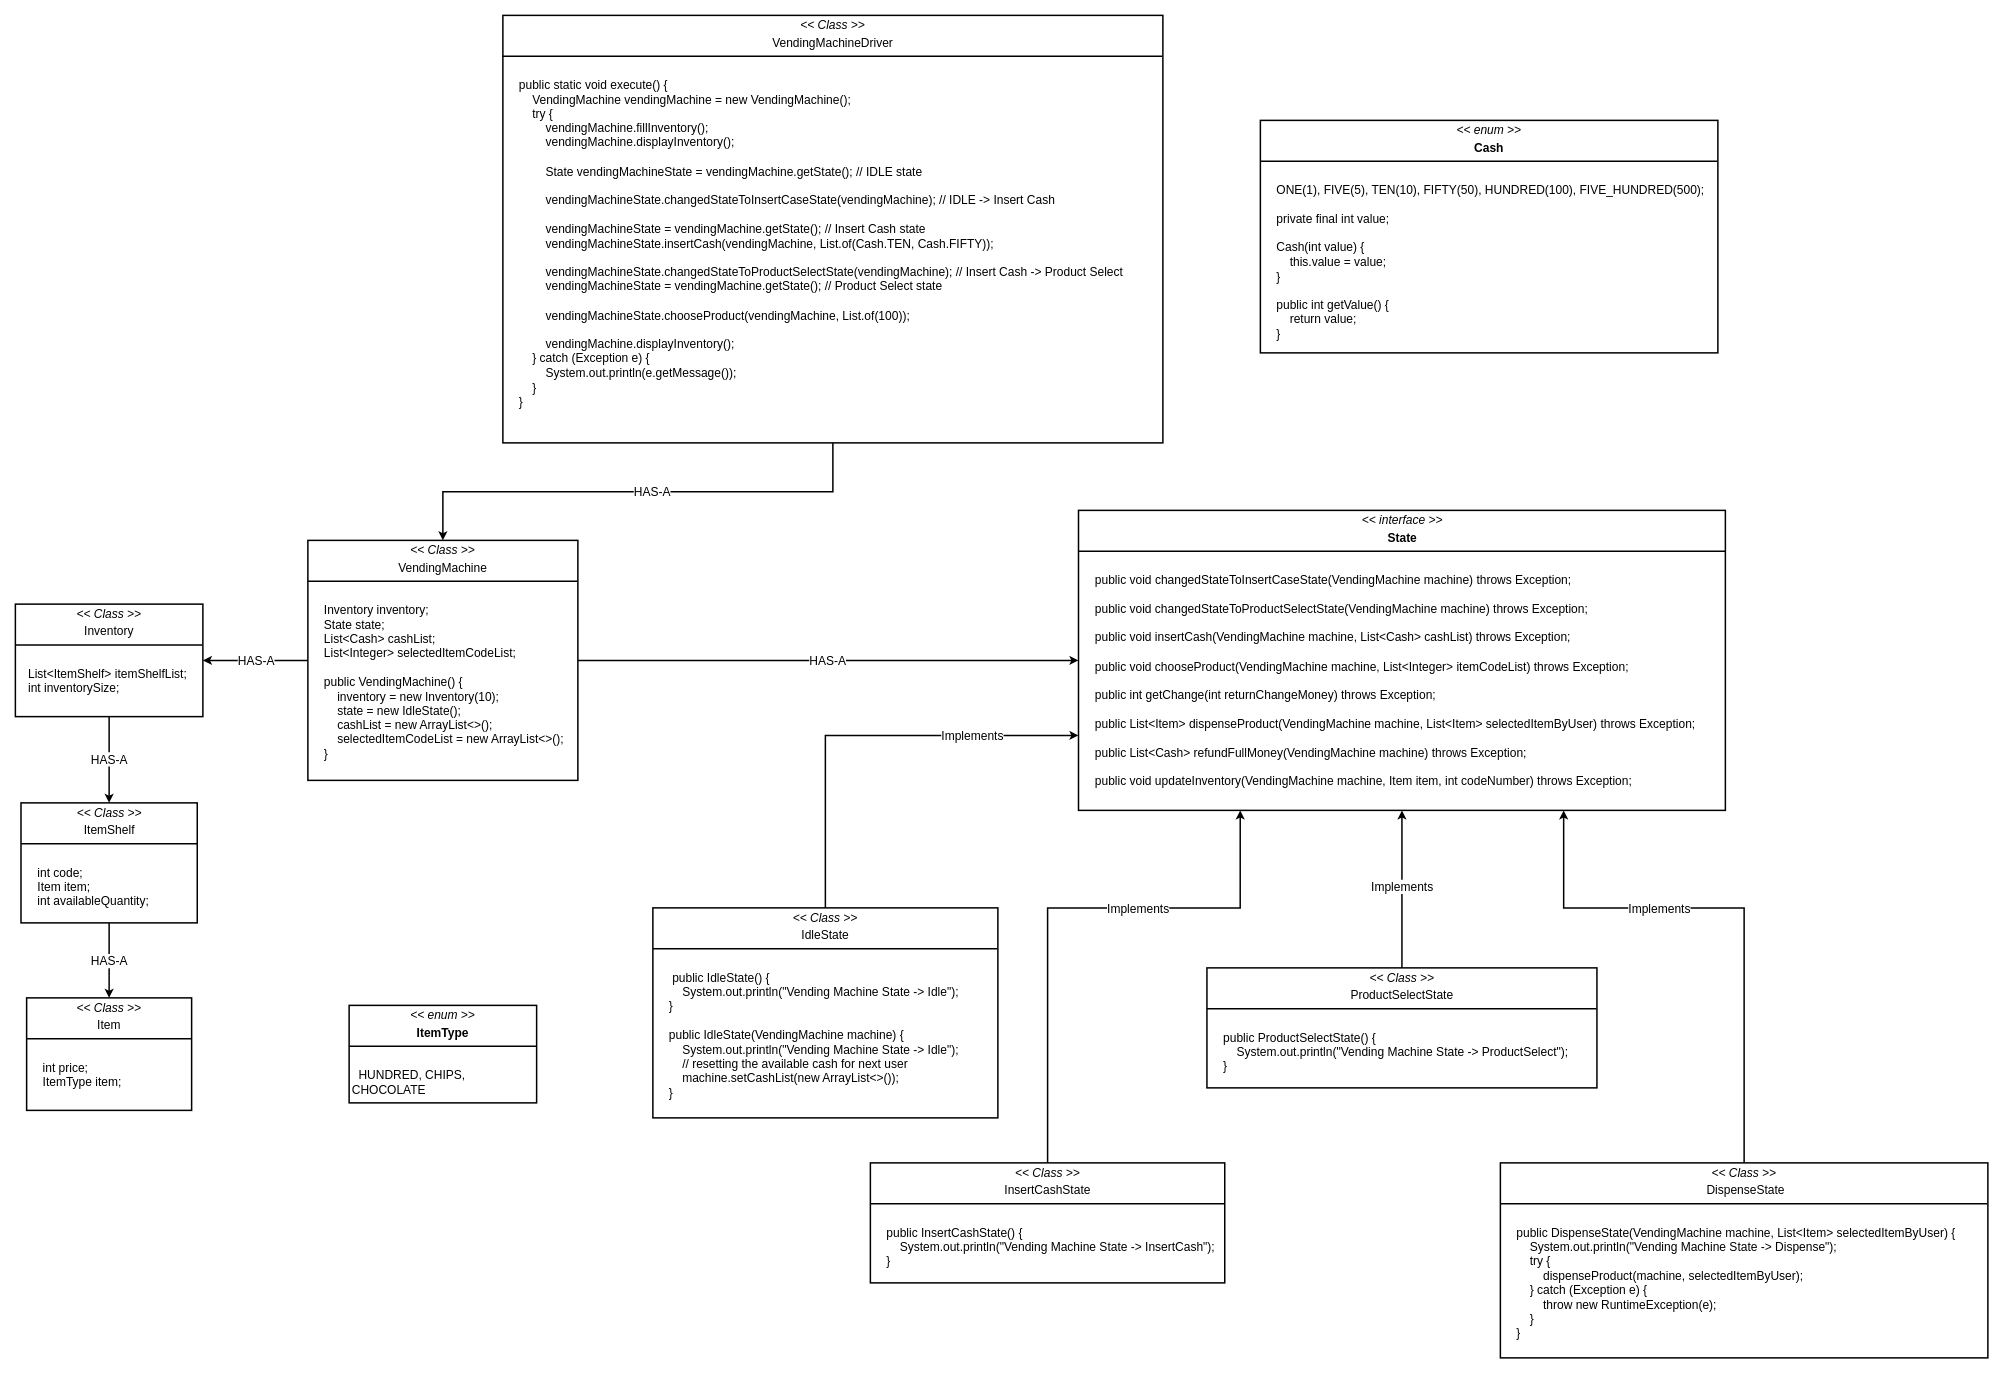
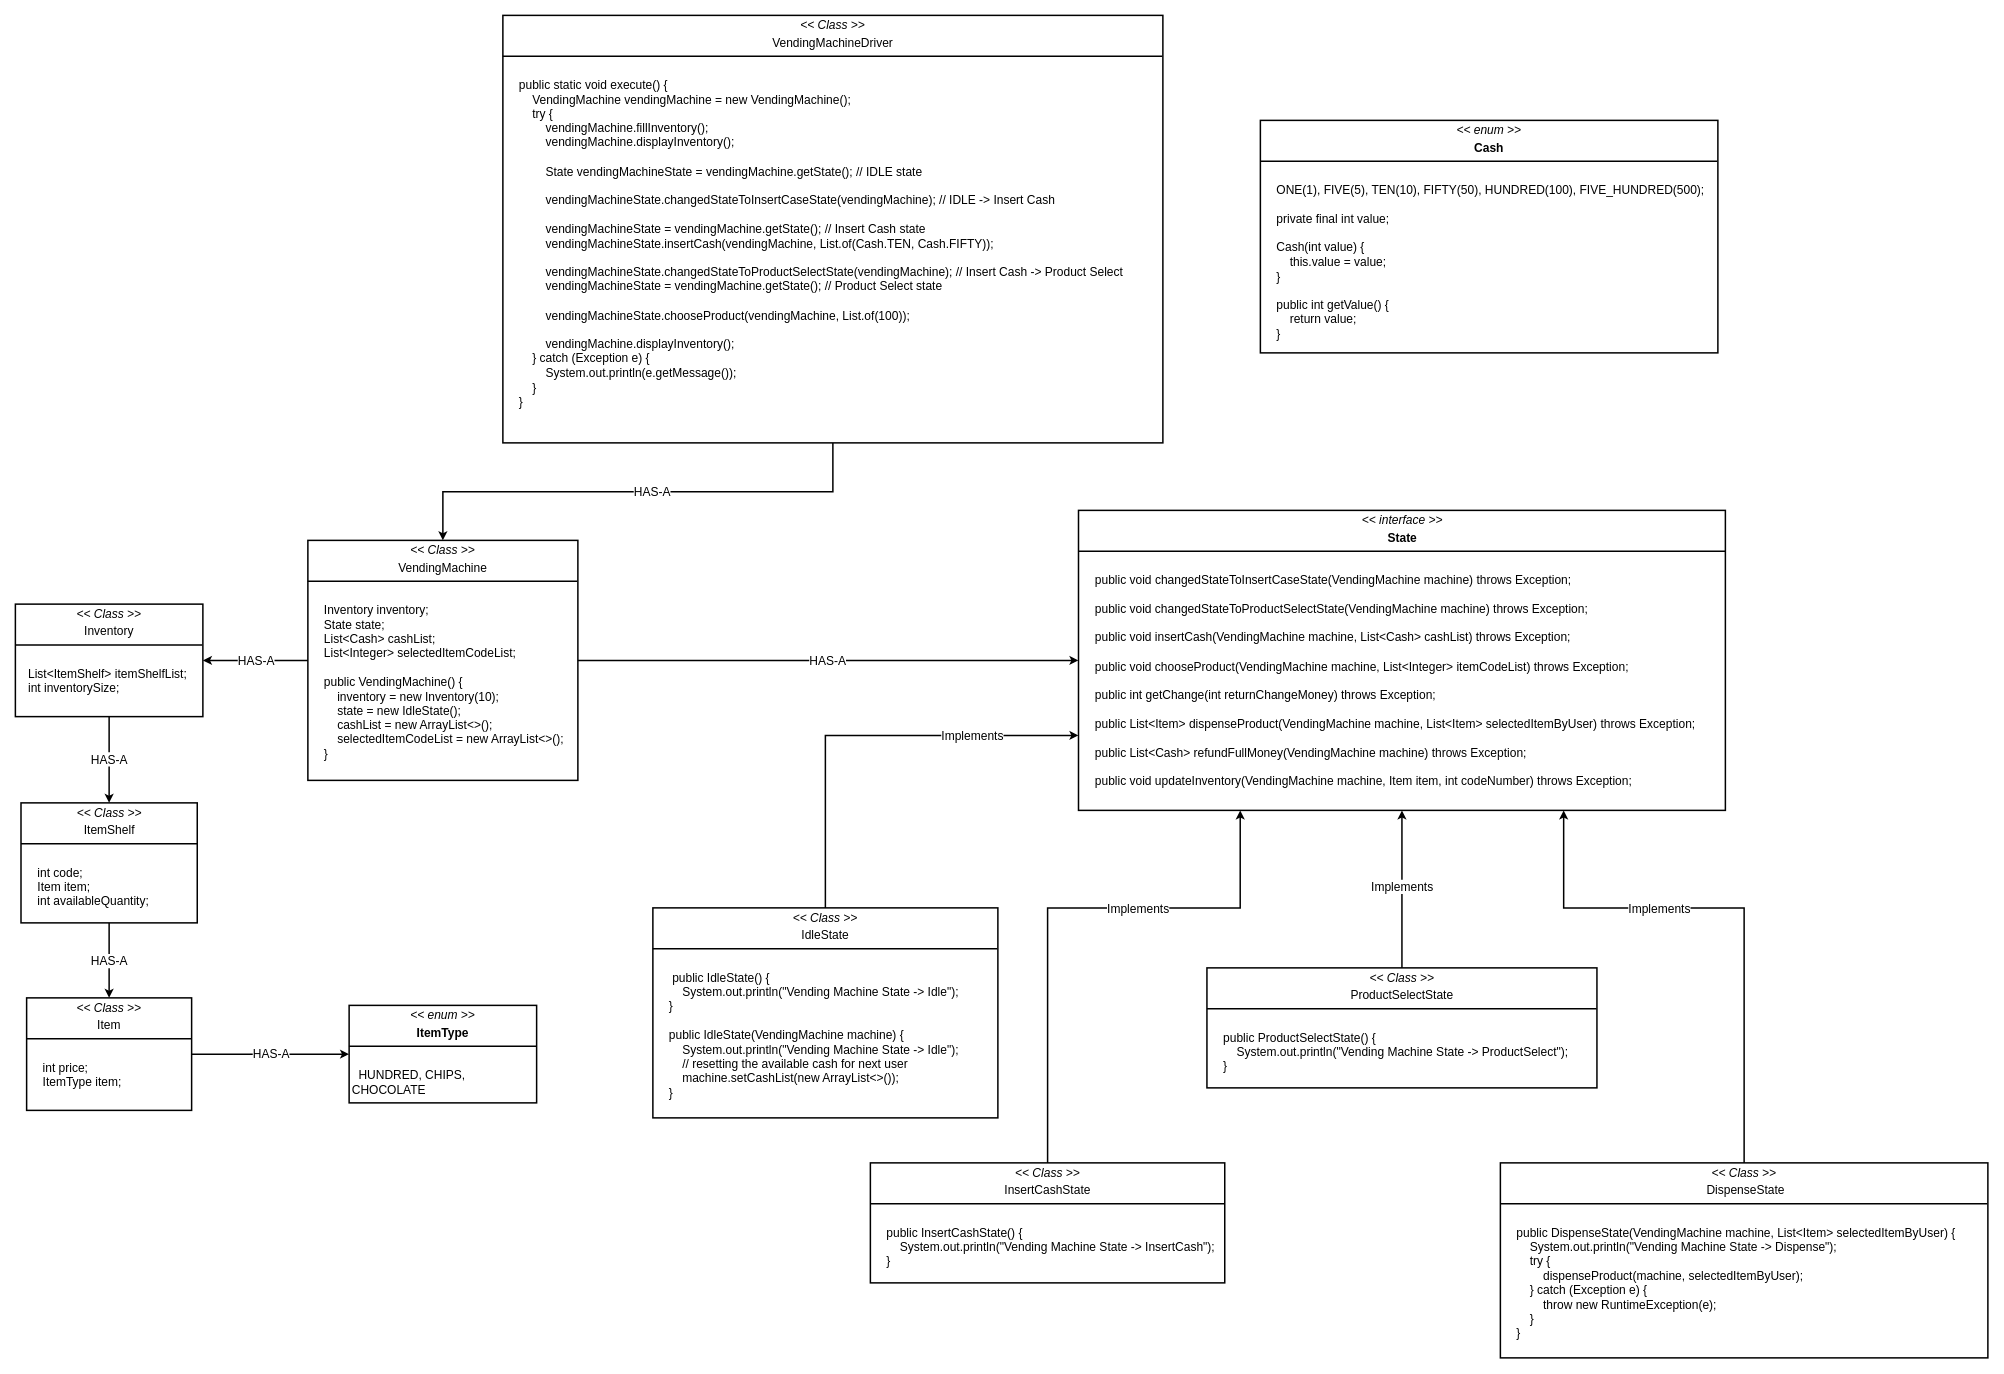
none -> (267, 1054)
